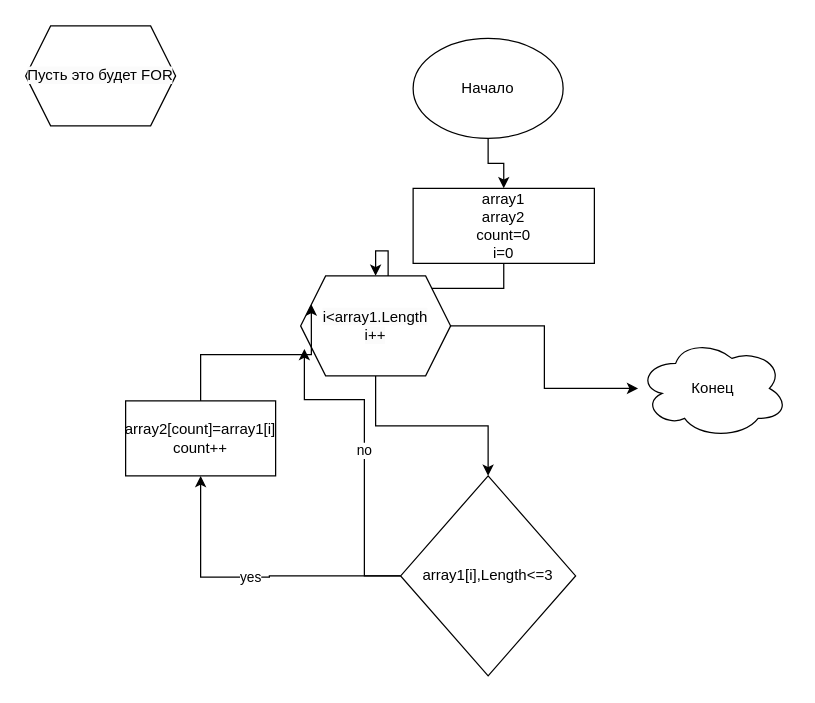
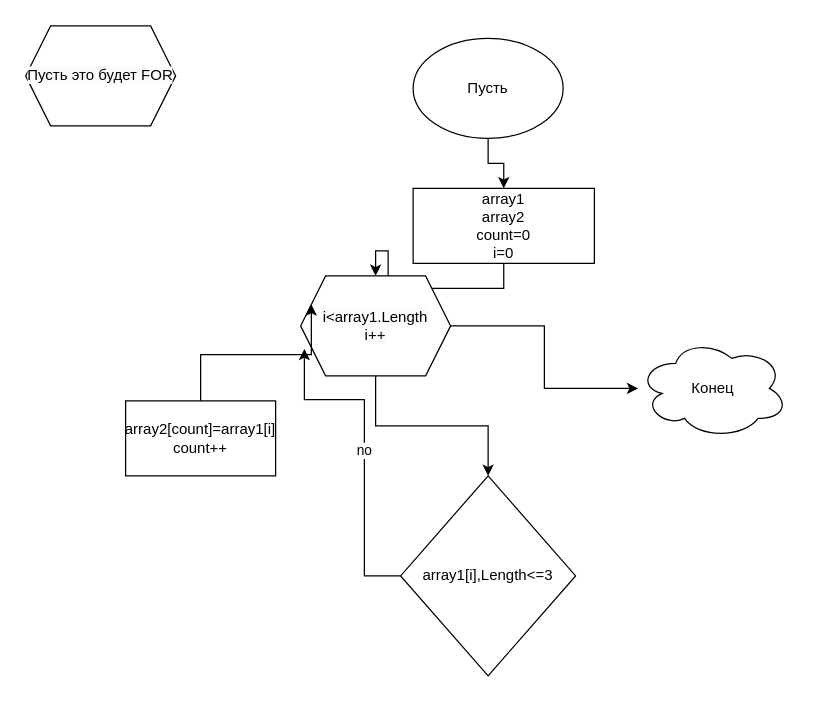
(488, 88) -> (488, 88)
(236, 577) -> none
